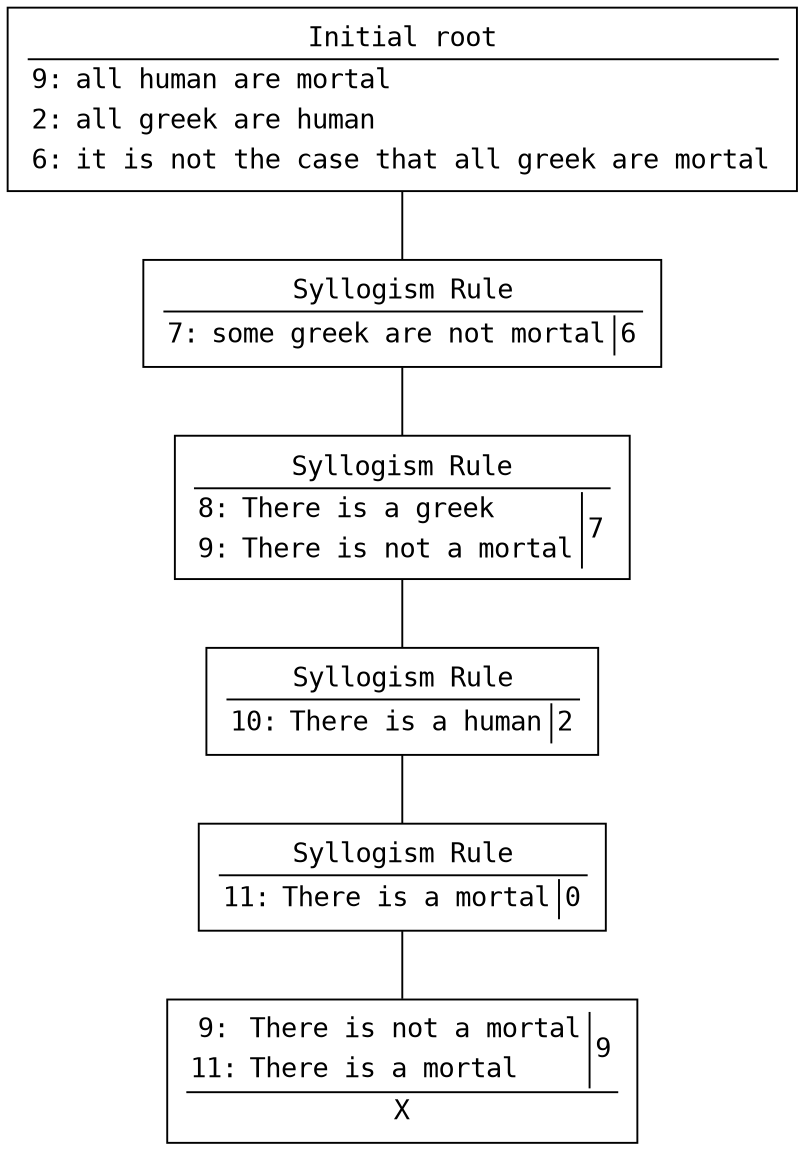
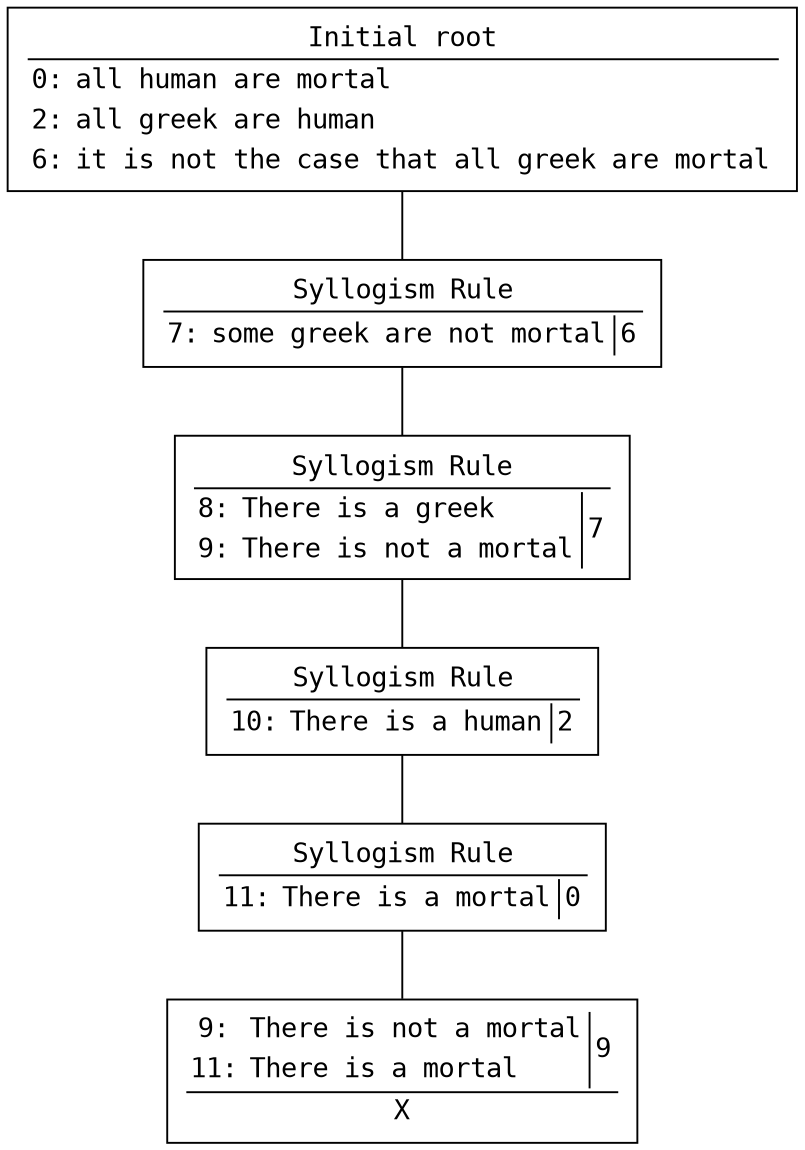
(48, 80) -> (48, 80)
